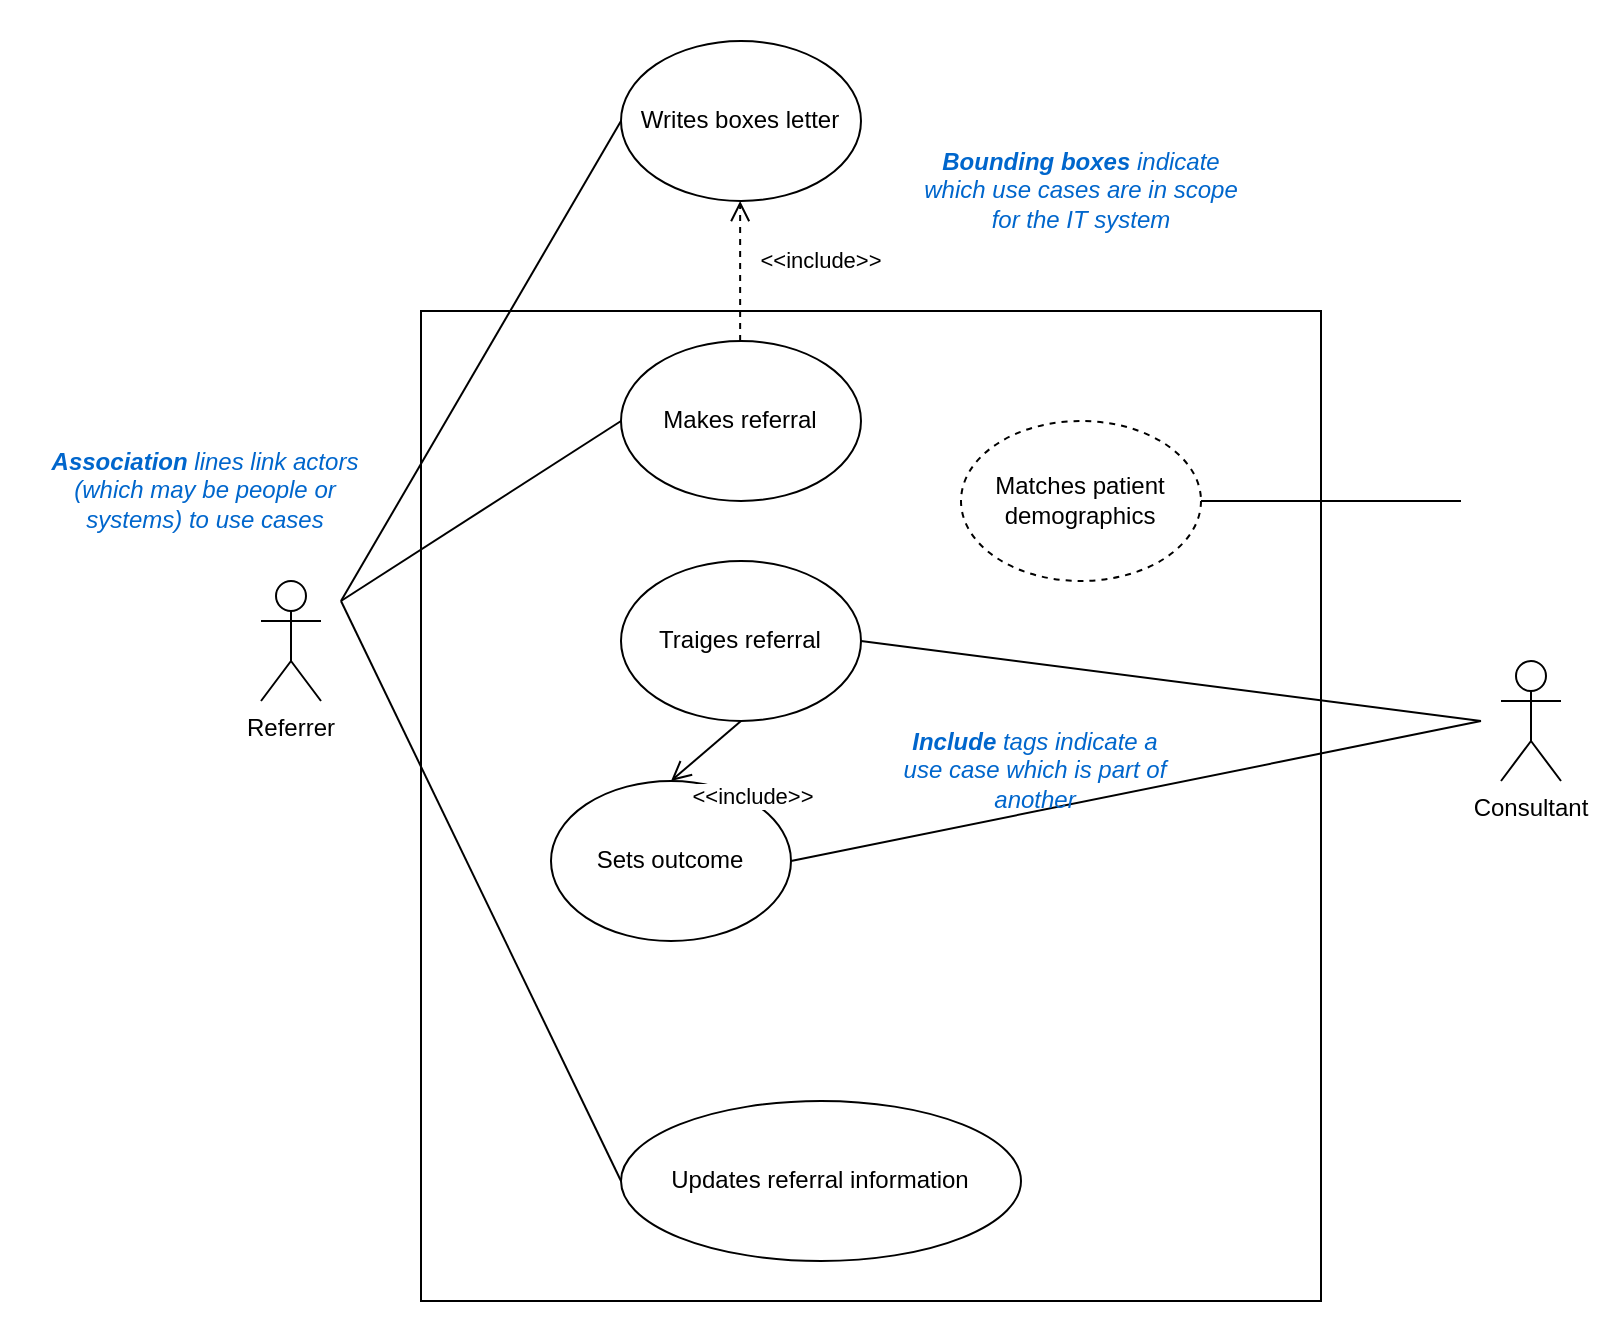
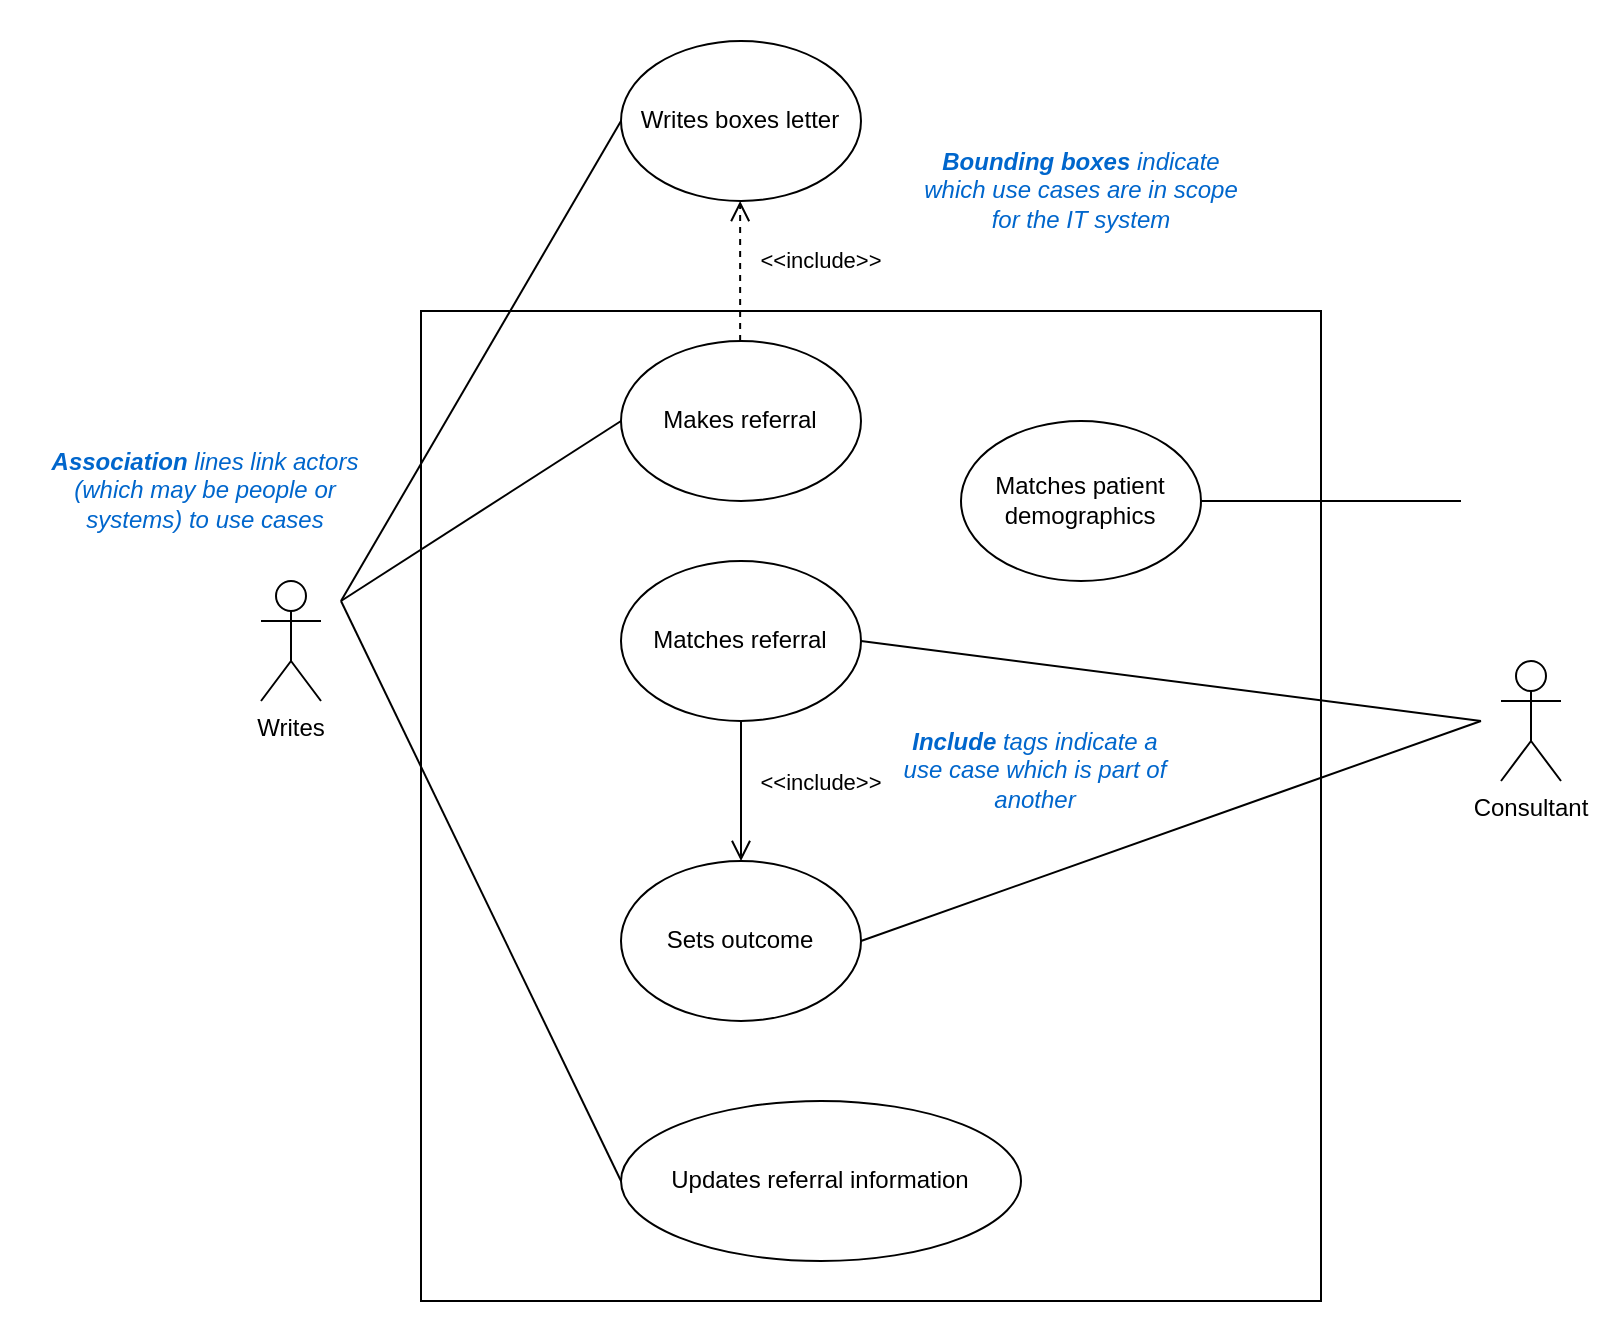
(1081, 501) -> (1081, 501)
(741, 641) -> (741, 641)
(292, 729) -> (292, 729)
(671, 861) -> (741, 941)
